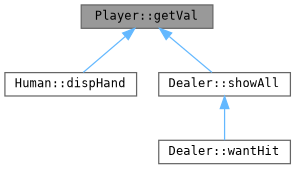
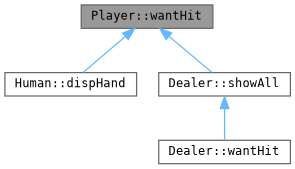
(147, 17) -> (147, 17)
